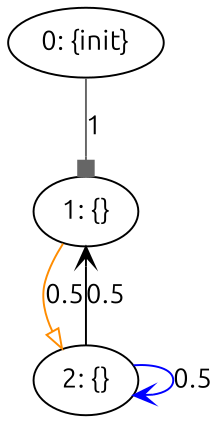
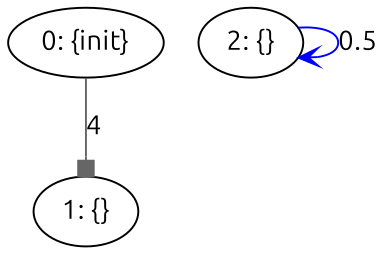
(95, 127) -> (95, 127)
(44, 286) -> none
(86, 306) -> none
